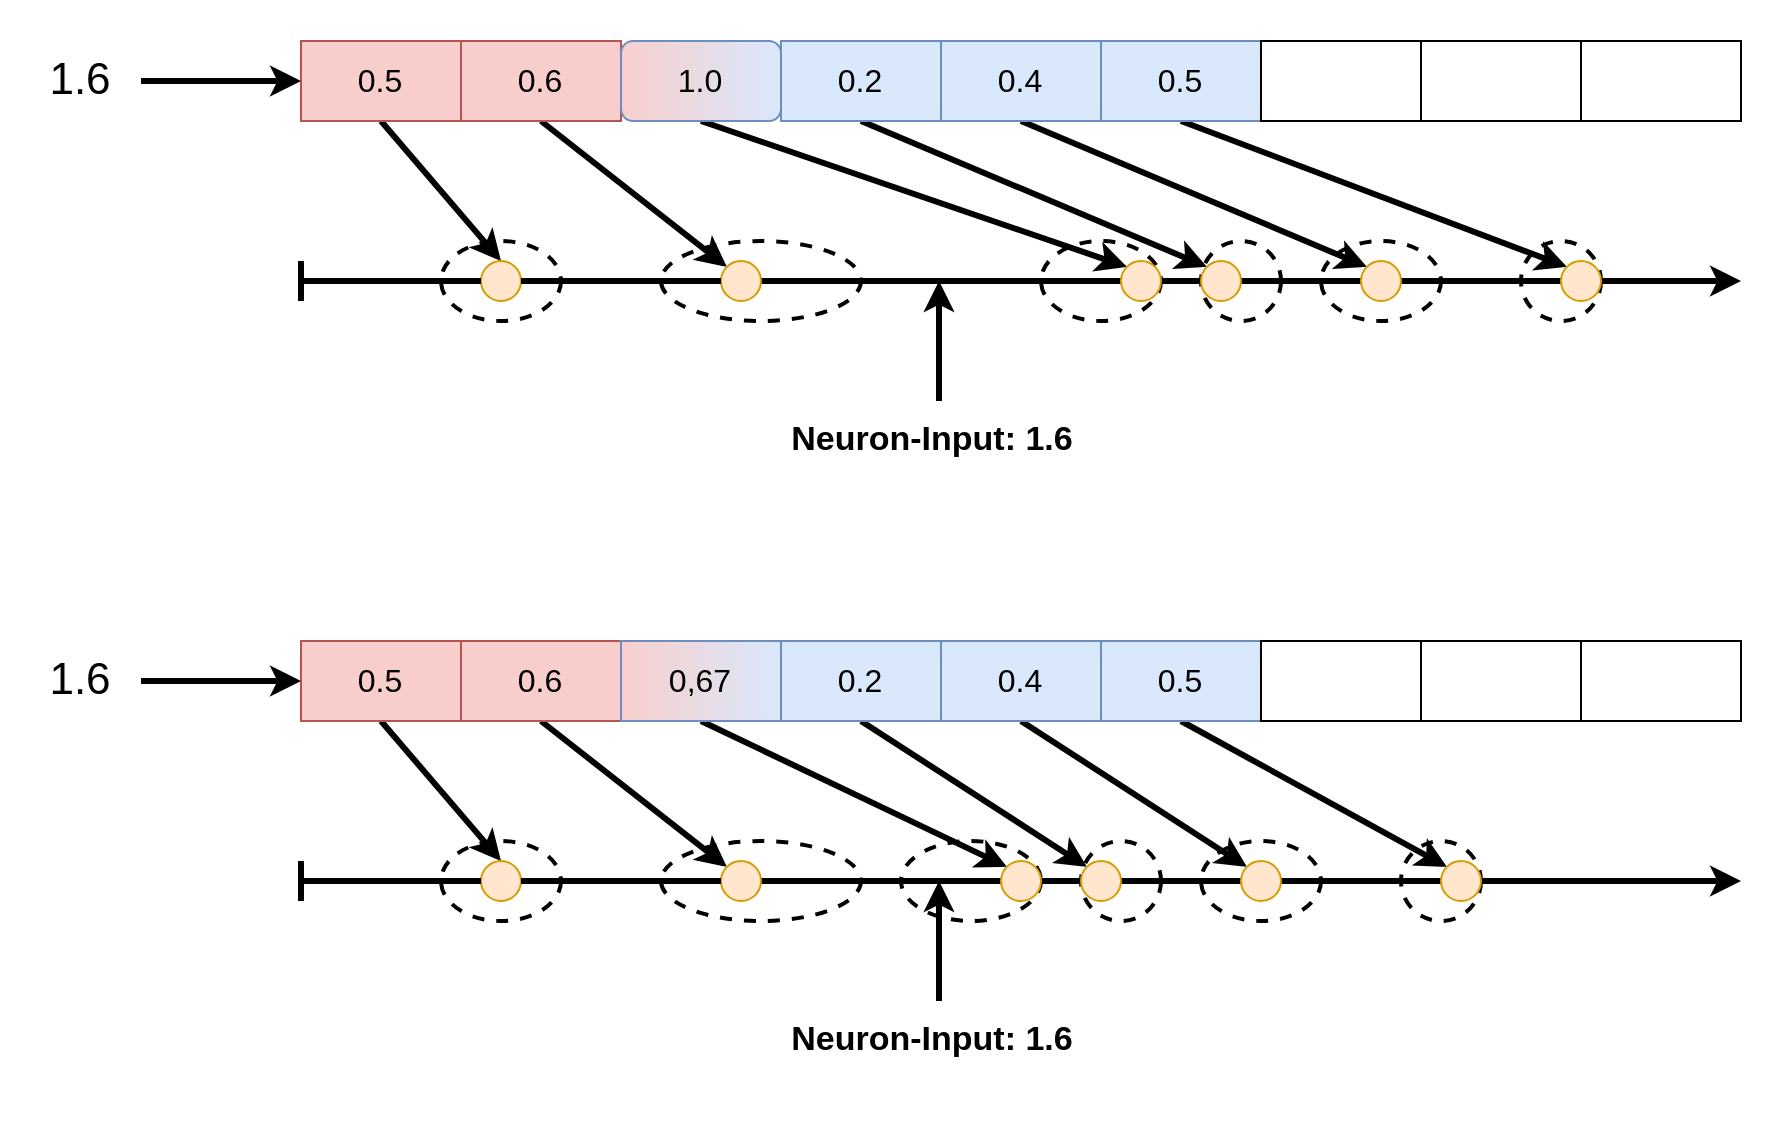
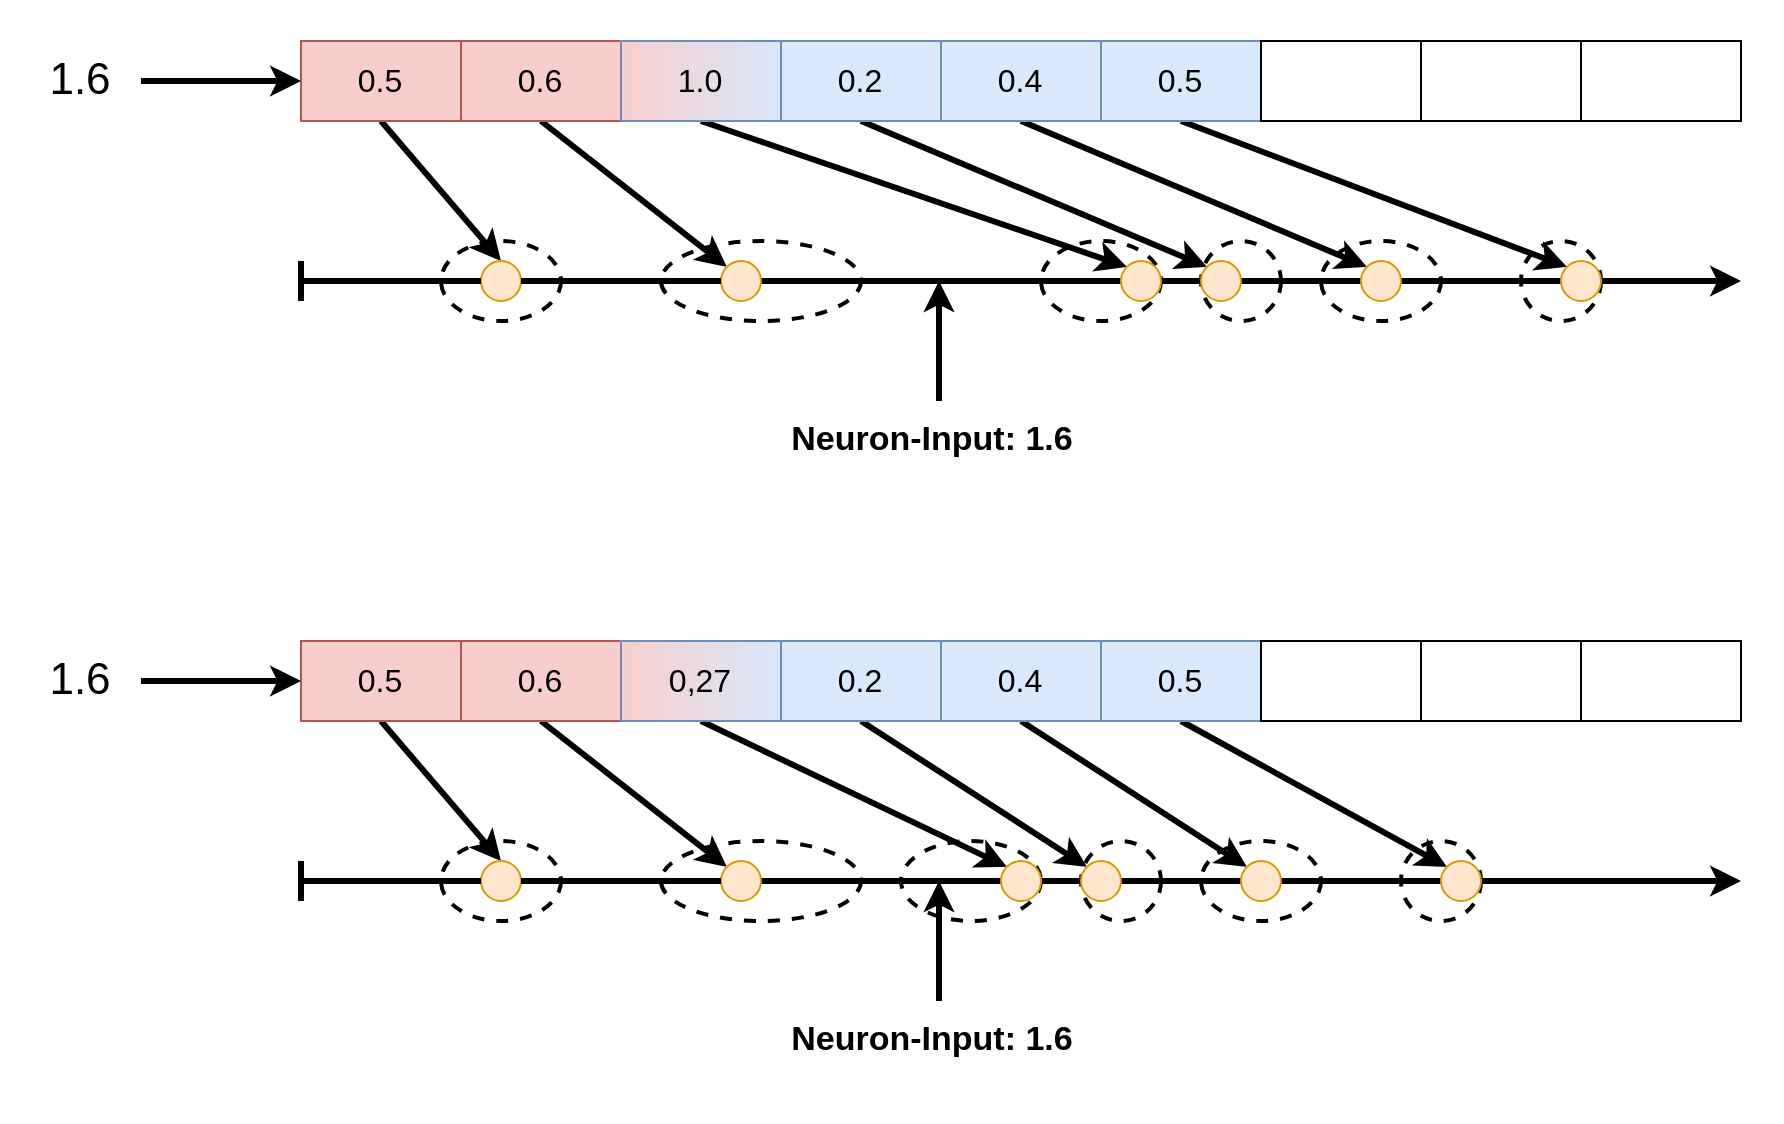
(701, 81) -> (701, 81)
(701, 681) -> (701, 681)
